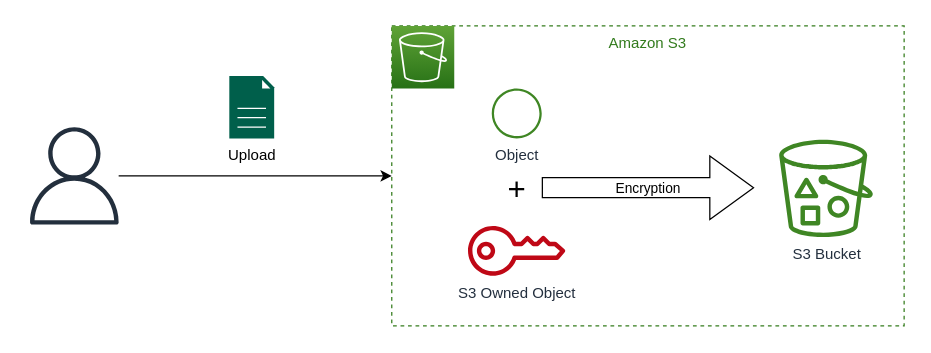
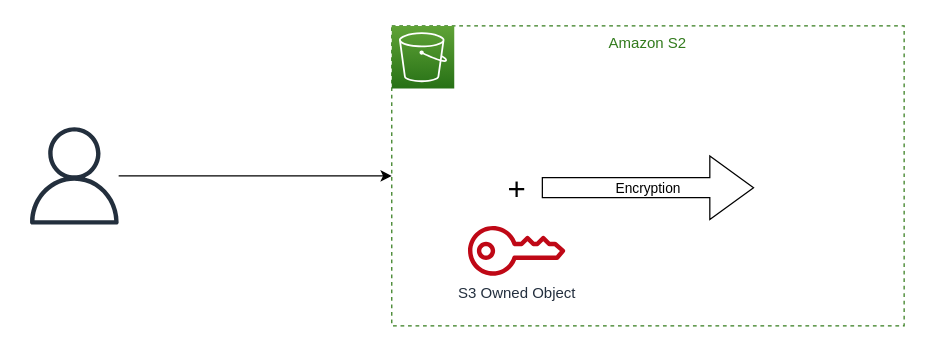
(648, 43) -> (648, 43)
(252, 107) -> none
(517, 113) -> none
(826, 188) -> none
